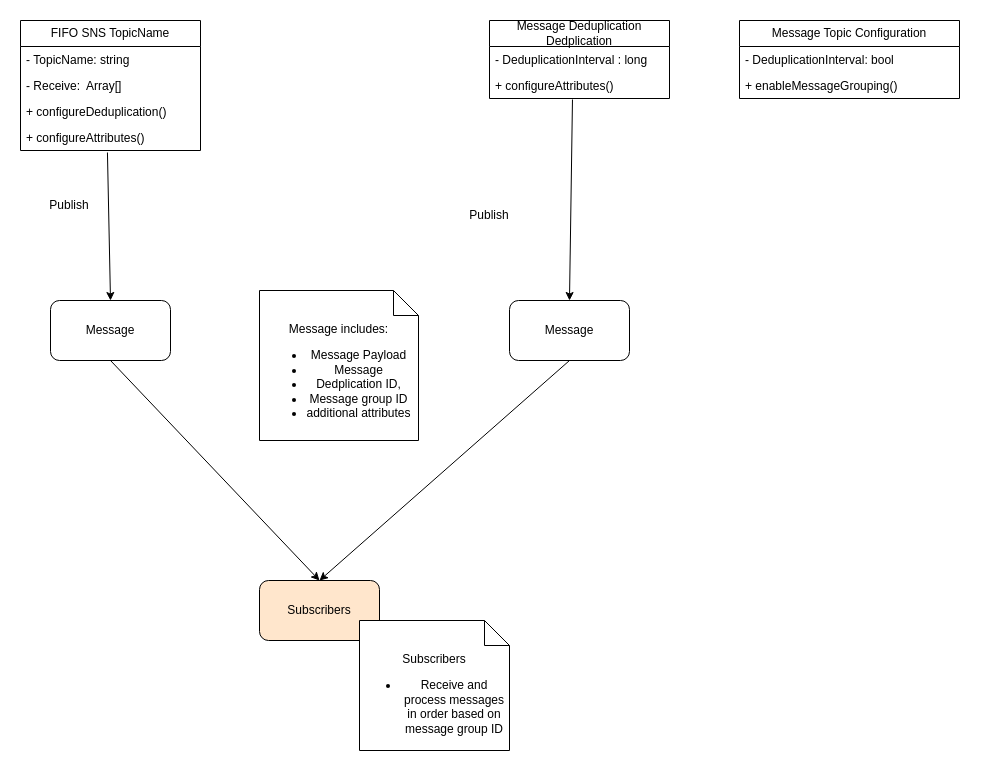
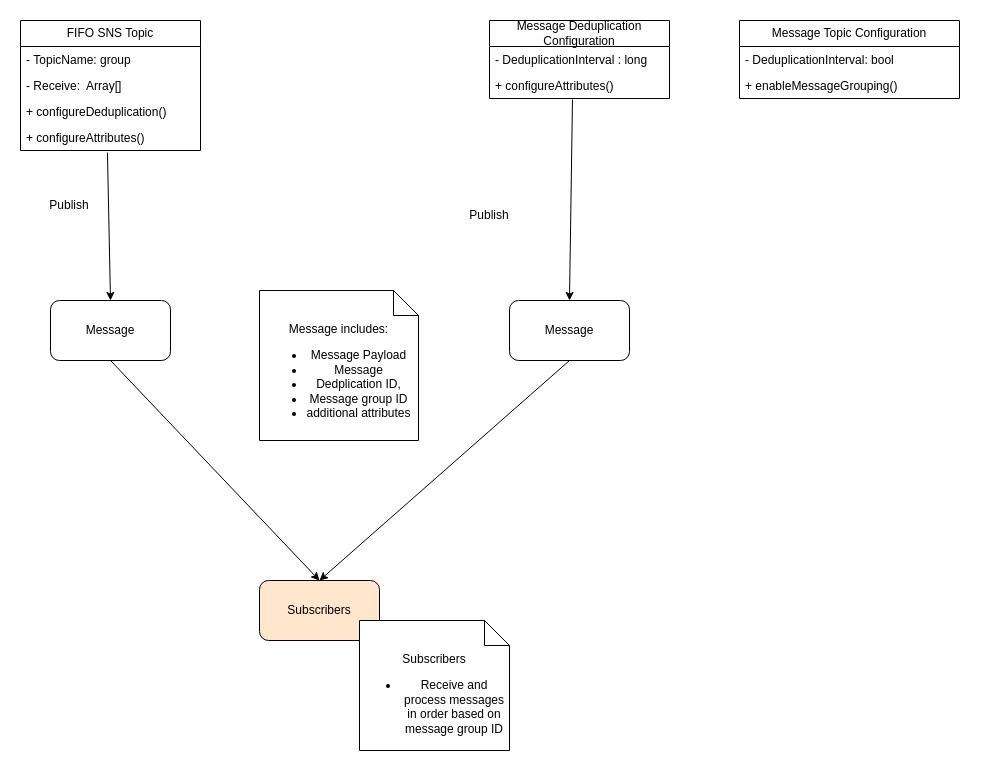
(111, 34) -> (111, 34)
(580, 34) -> (580, 34)
(84, 61) -> (82, 61)
